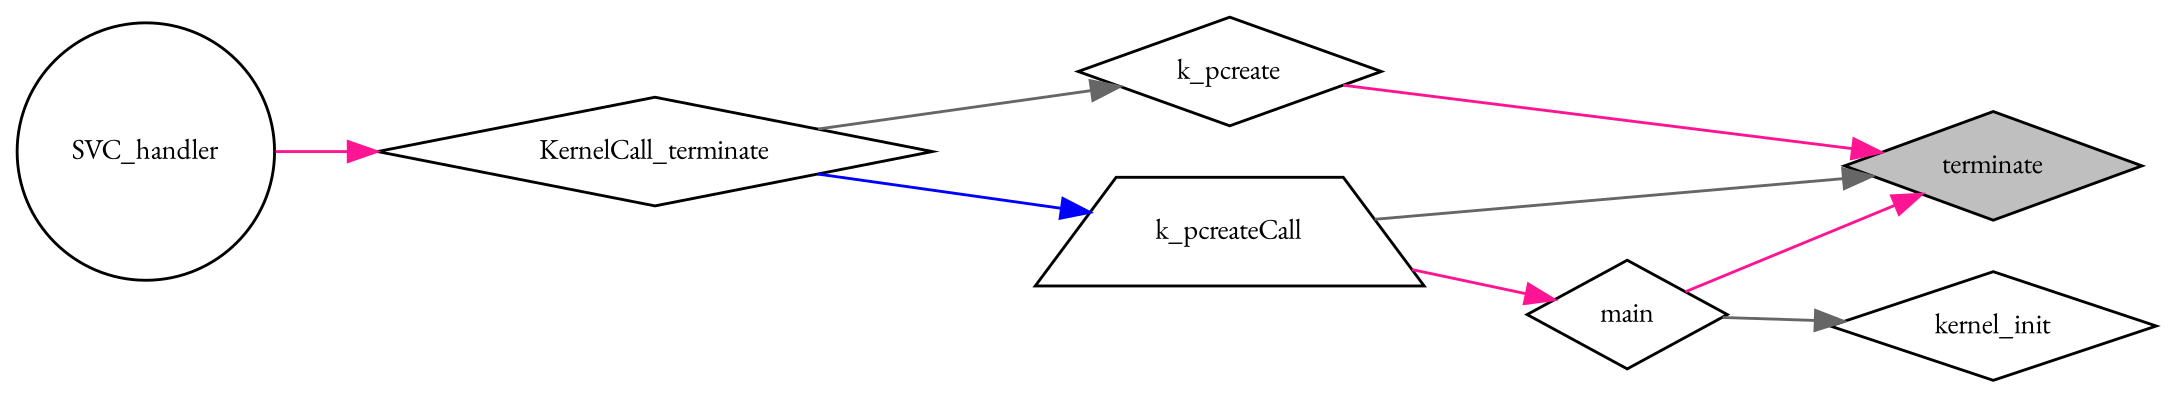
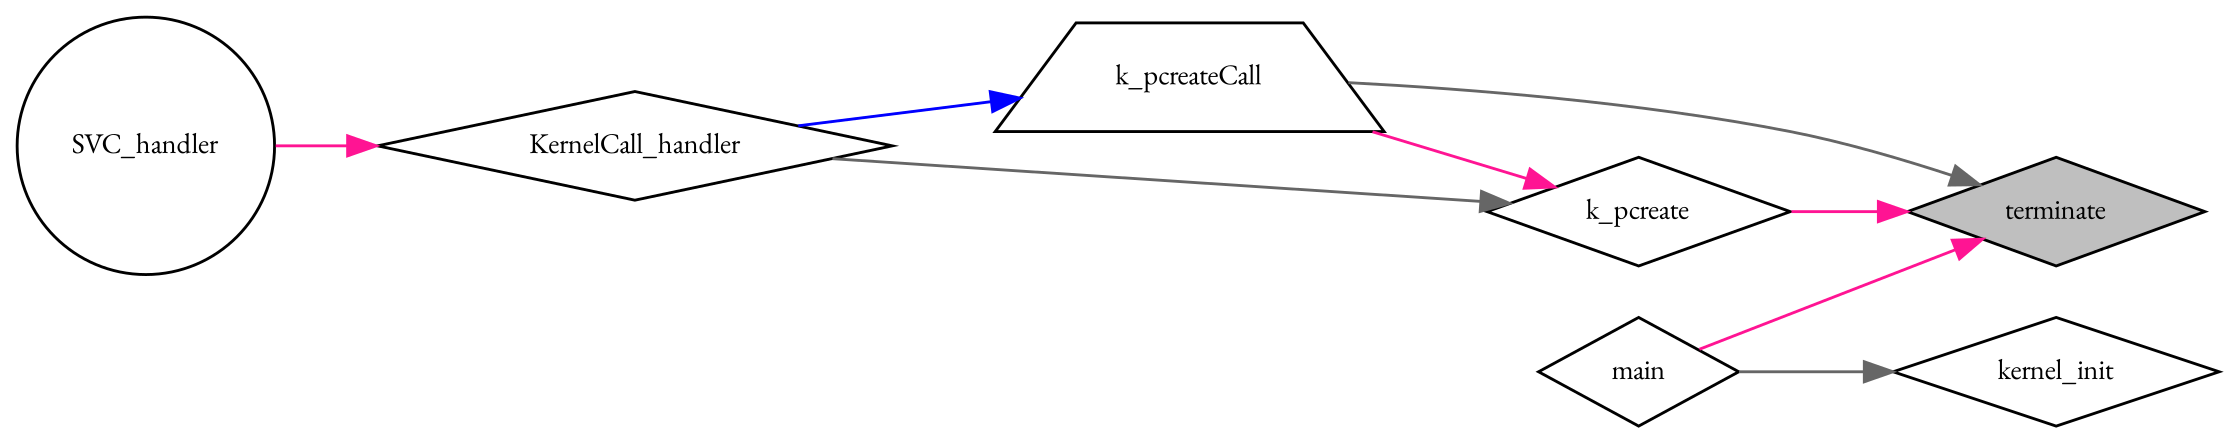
(655, 152) -> (635, 146)
(1469, 282) -> (1450, 155)
